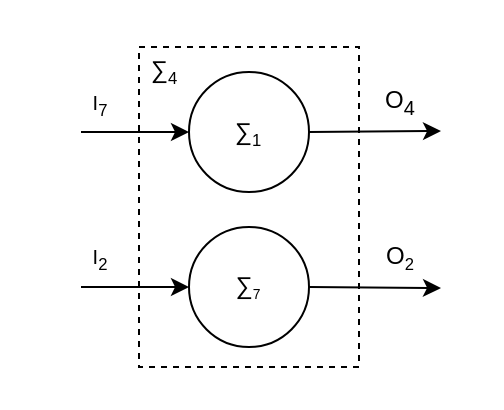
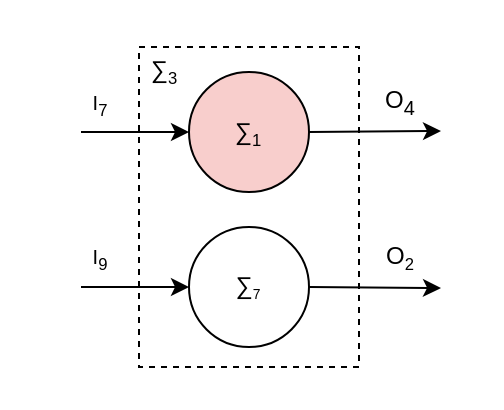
(165, 71) -> (165, 71)
(249, 132) -> (249, 132)
(101, 257) -> (101, 257)
